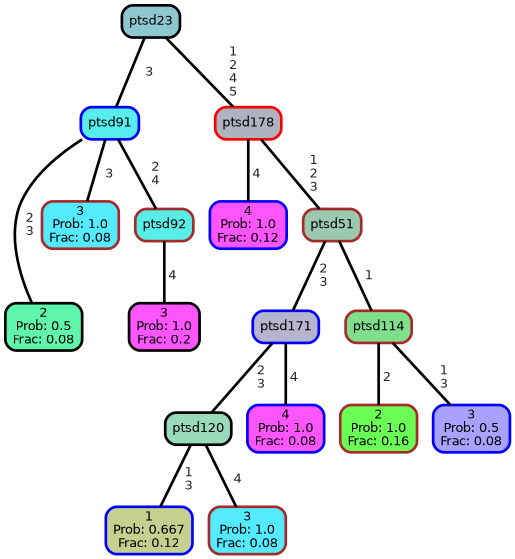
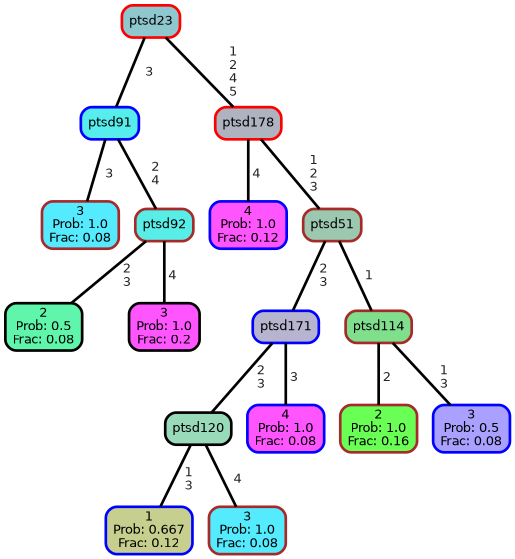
(151, 21) -> (151, 21)
(19, 210) -> (109, 272)
(292, 378) -> (292, 378)
